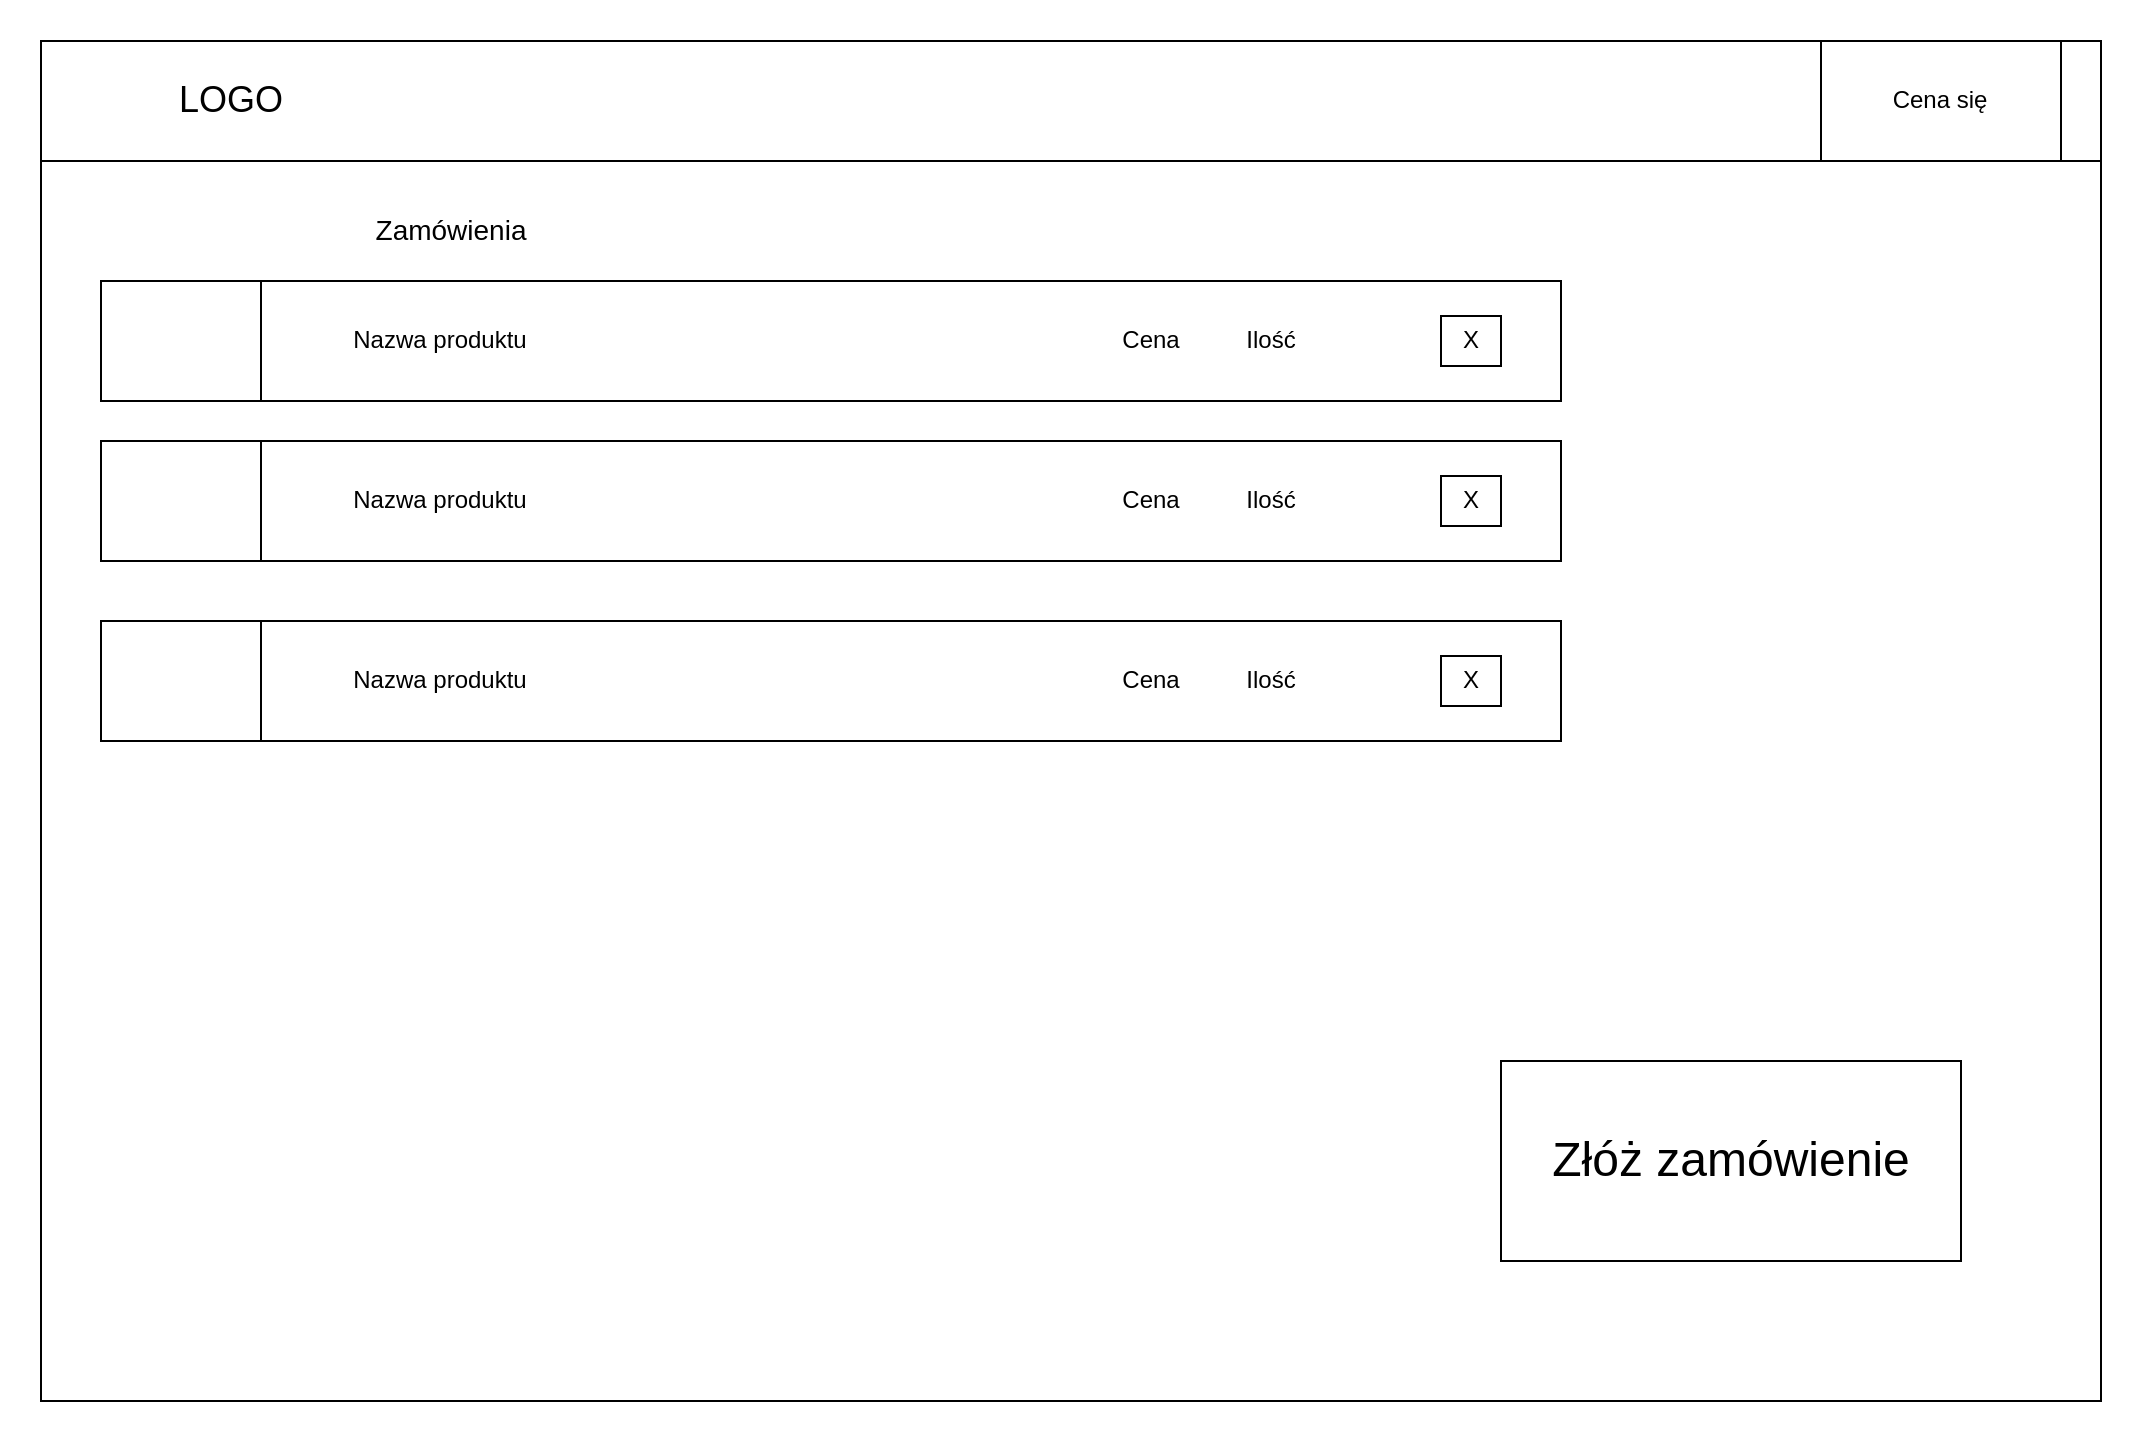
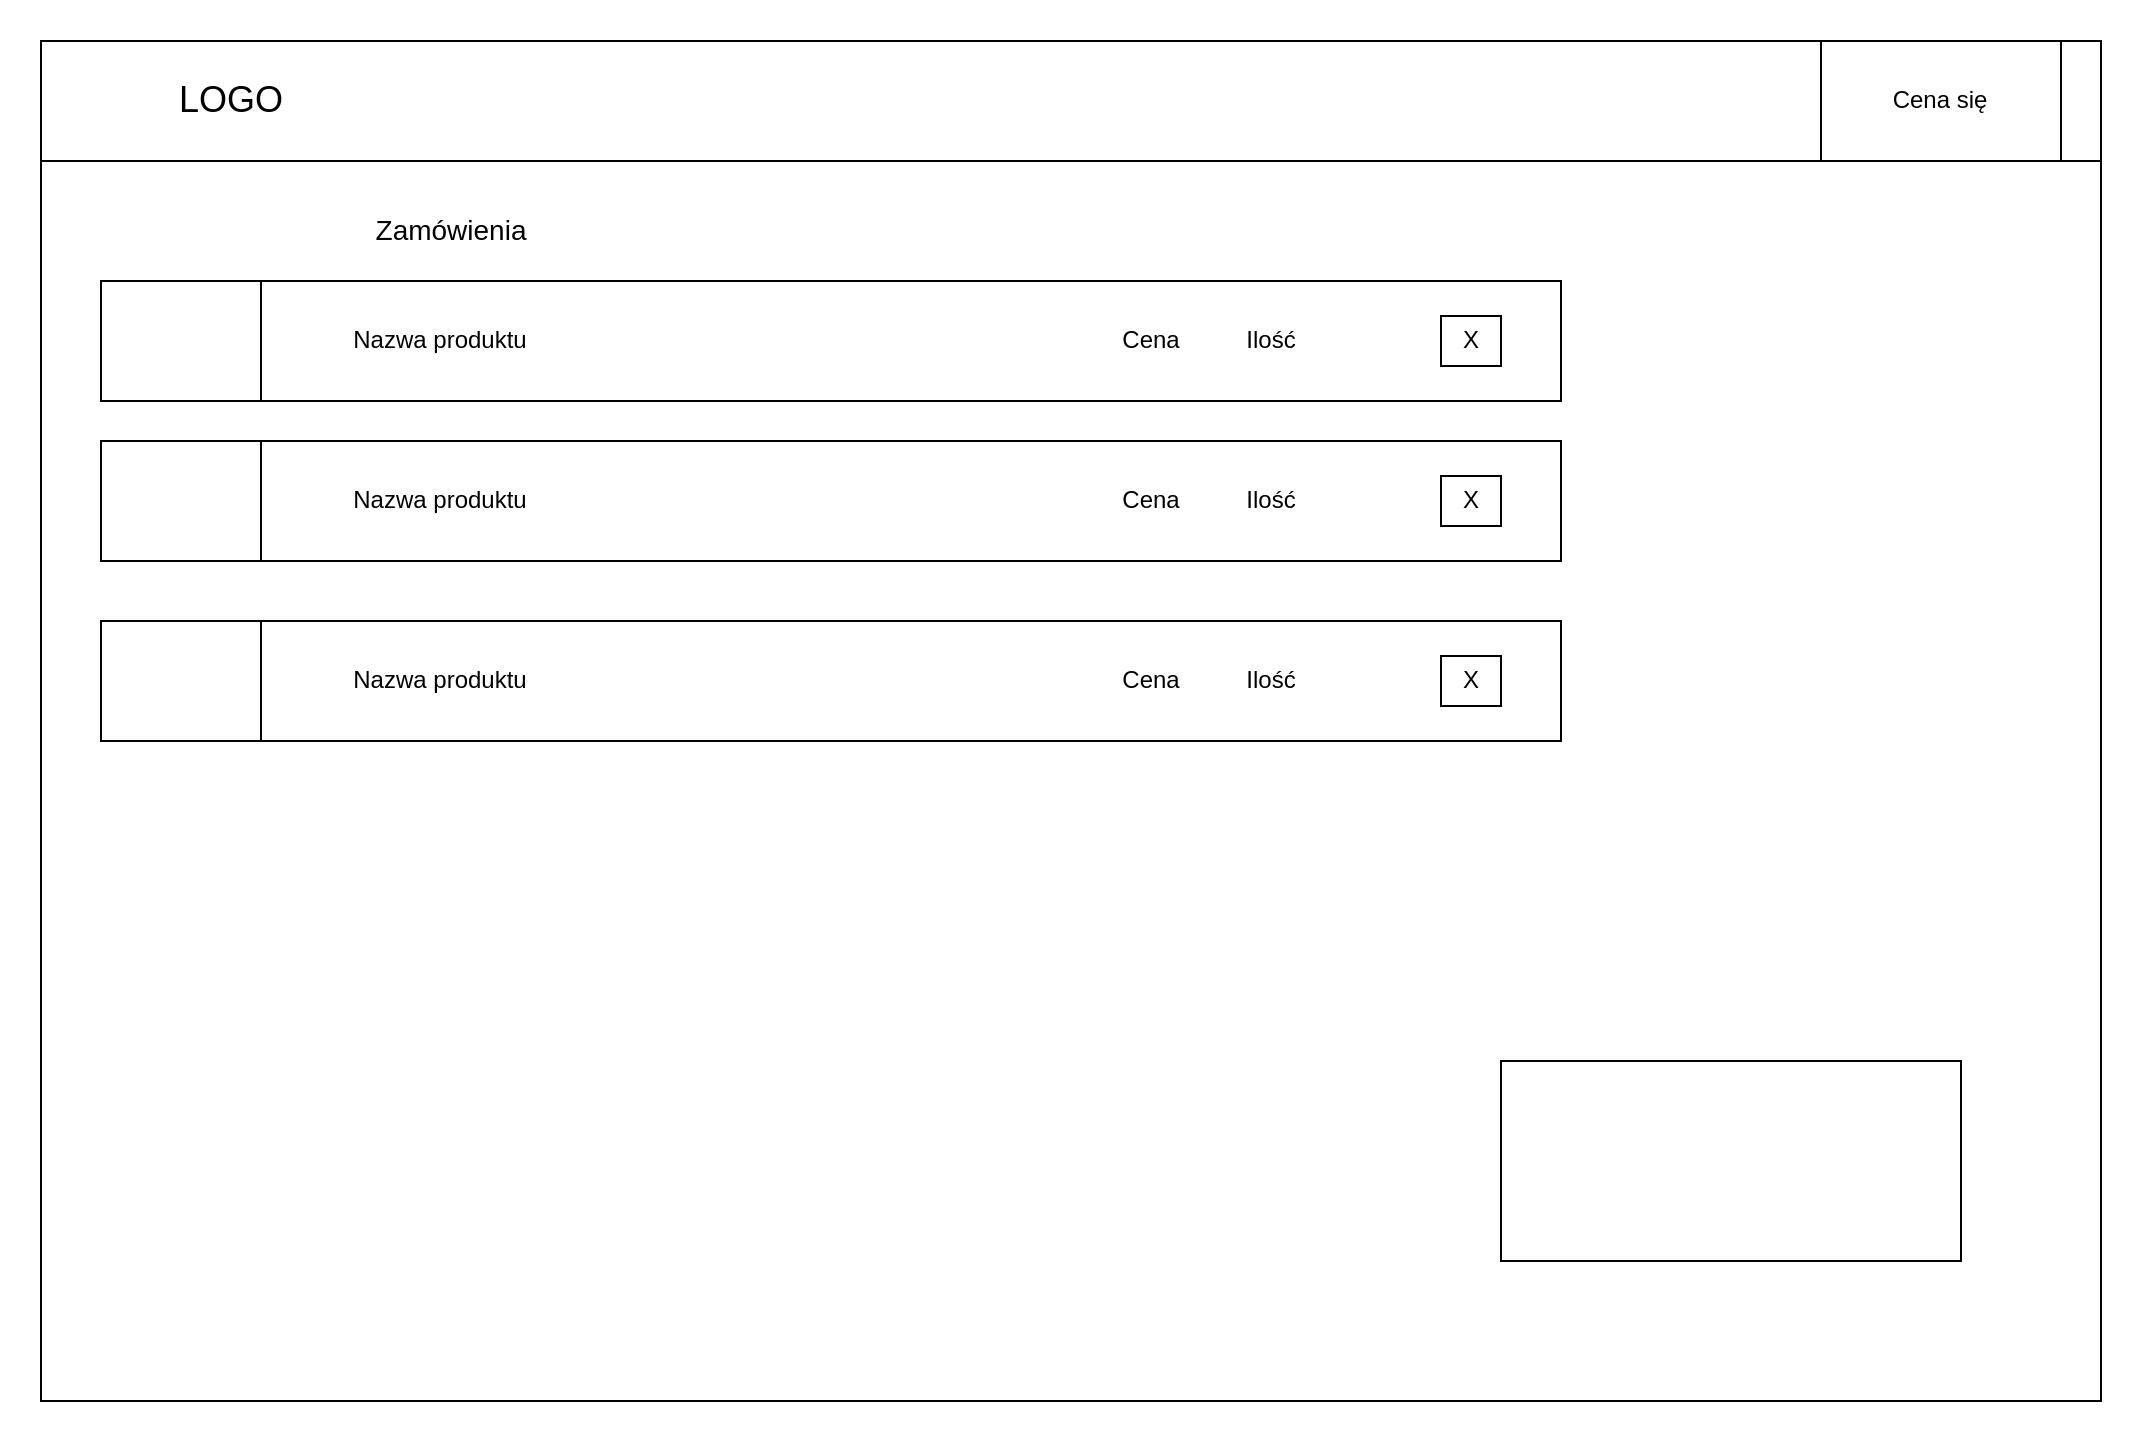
(1731, 1161) -> none
